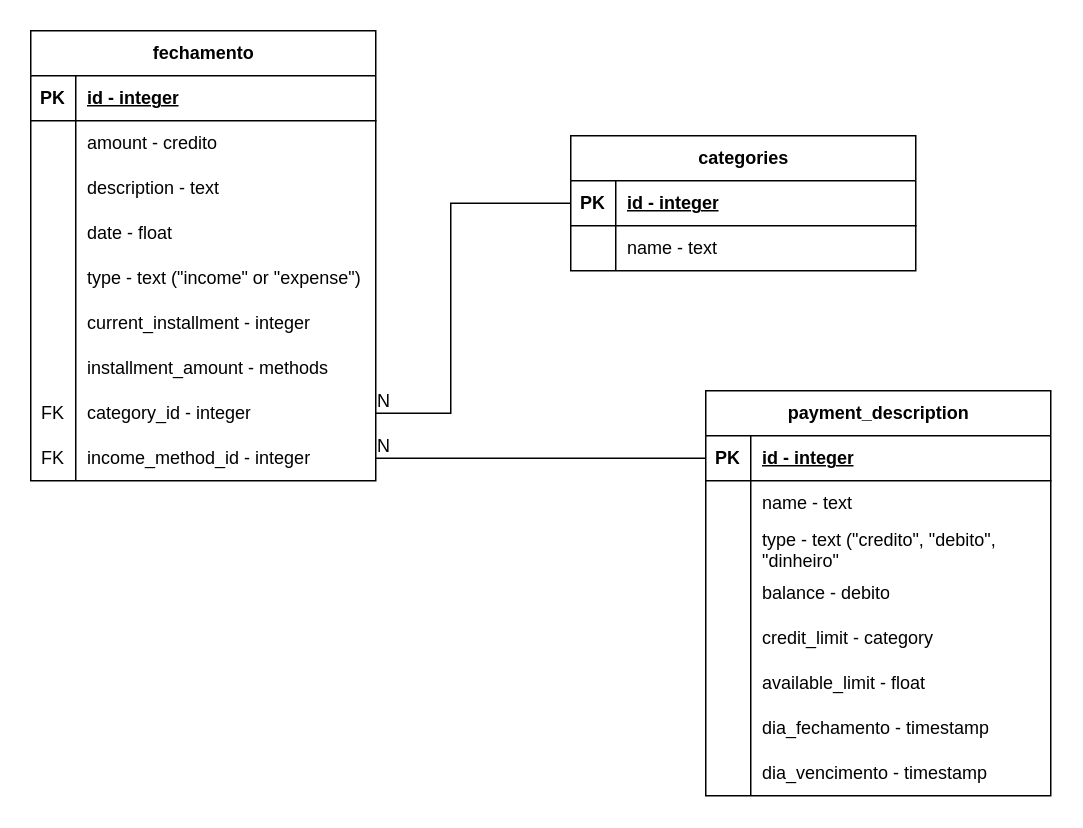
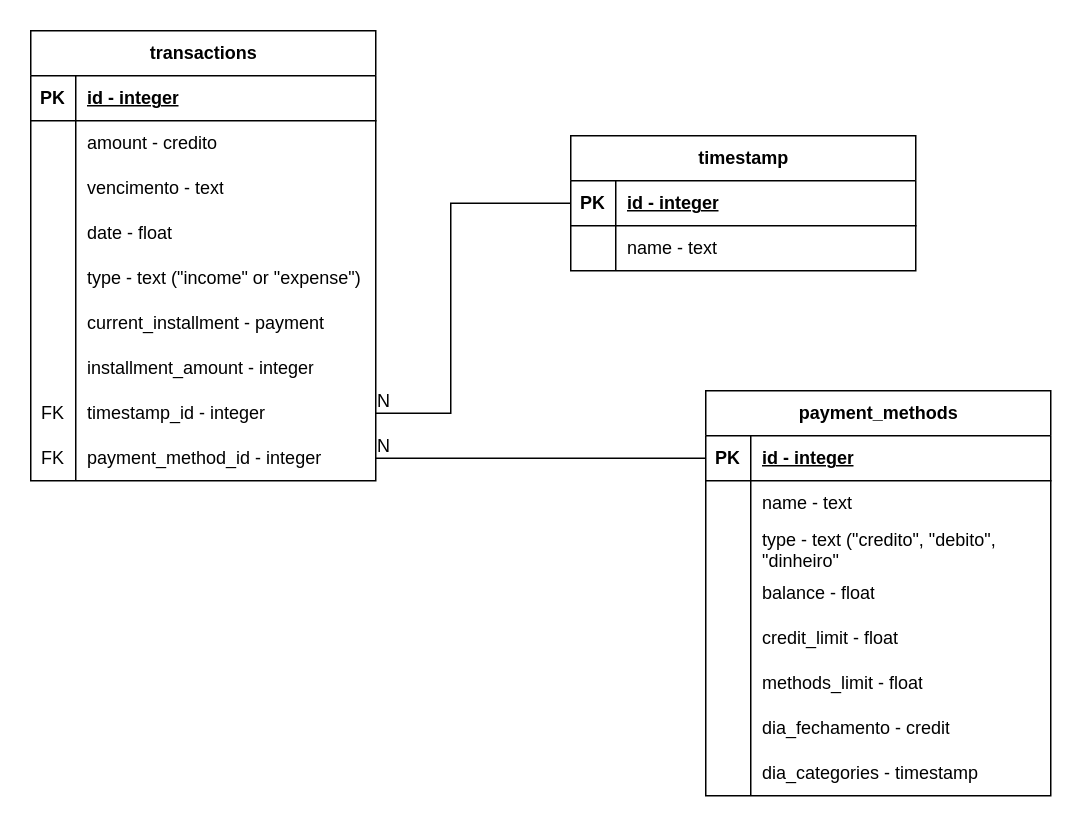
(204, 53) -> (204, 53)
(744, 158) -> (744, 158)
(169, 188) -> (166, 188)
(220, 323) -> (222, 323)
(217, 368) -> (215, 368)
(184, 413) -> (187, 413)
(879, 413) -> (879, 413)
(207, 458) -> (214, 458)
(834, 593) -> (829, 593)
(865, 638) -> (847, 638)
(858, 683) -> (855, 683)
(884, 728) -> (869, 728)
(882, 773) -> (882, 773)
